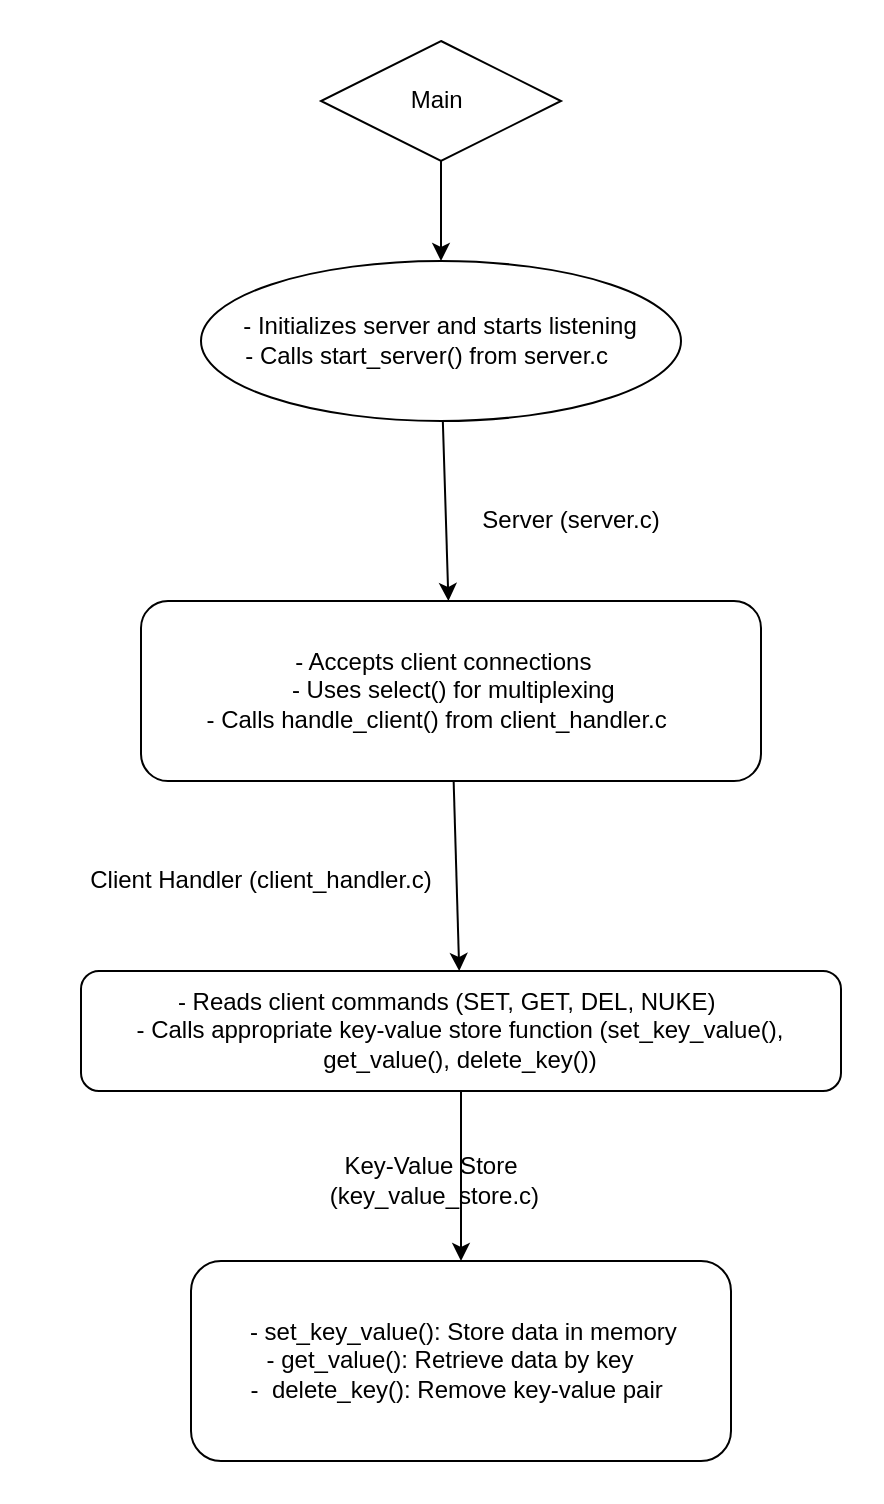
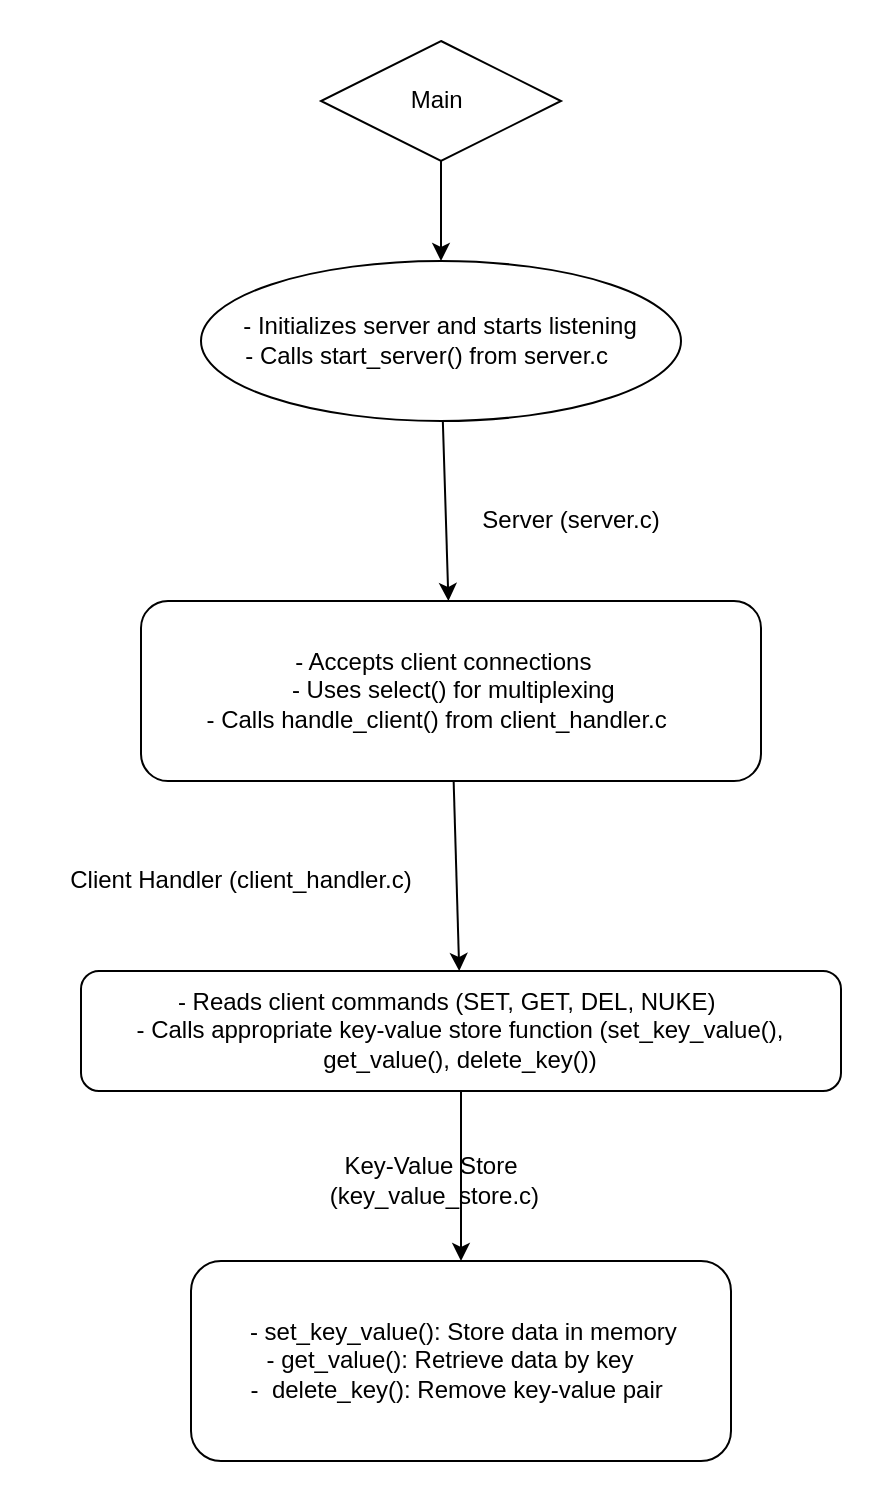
(261, 881) -> (241, 881)
